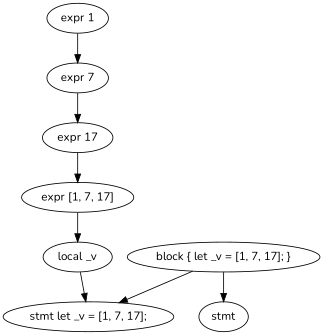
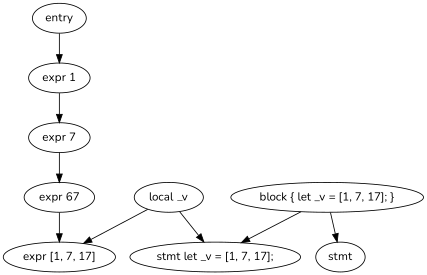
none -> (59, 18)
(78, 138) -> (59, 197)
(78, 223) -> (119, 224)
